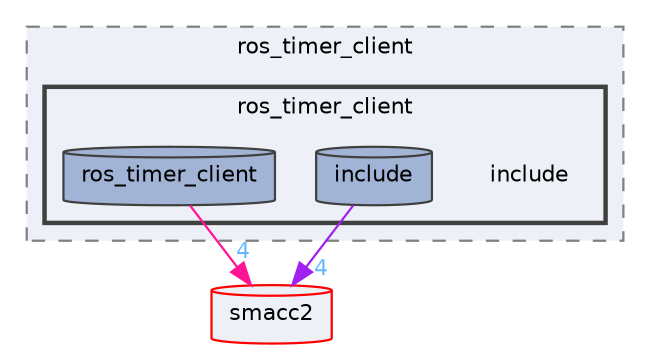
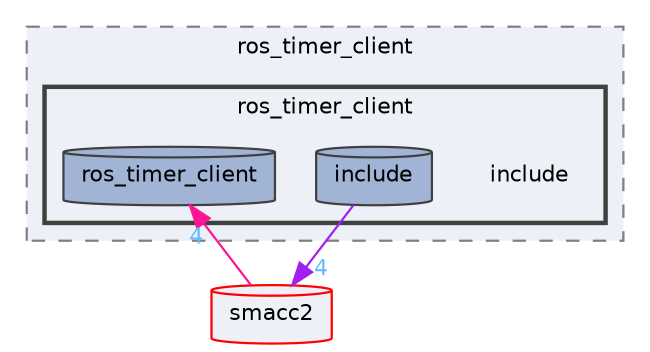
(214, 236) -> (228, 256)
